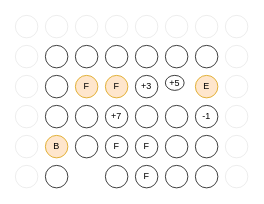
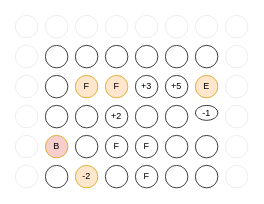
(175, 83) -> (177, 87)
(117, 117) -> (117, 117)
(207, 117) -> (207, 113)
(57, 147) -> (57, 147)
none -> (87, 177)
